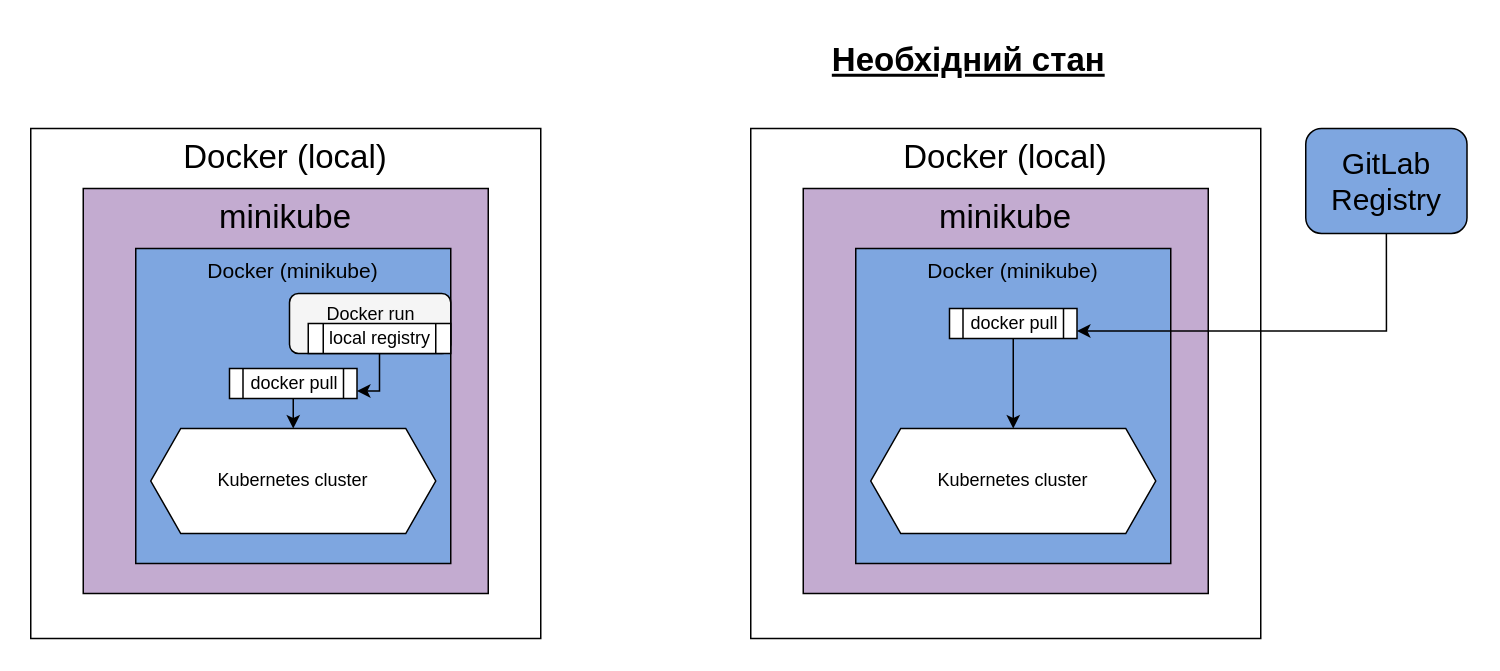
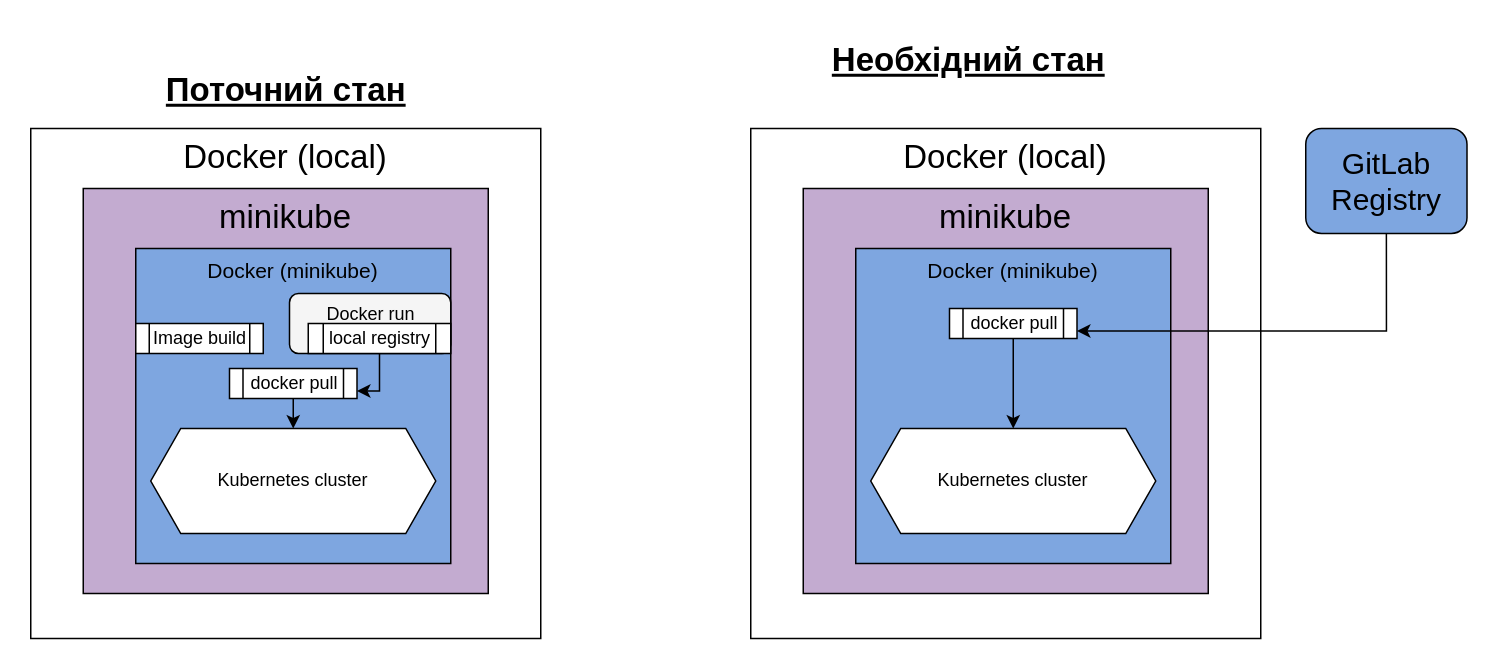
none -> (286, 91)
none -> (200, 338)
